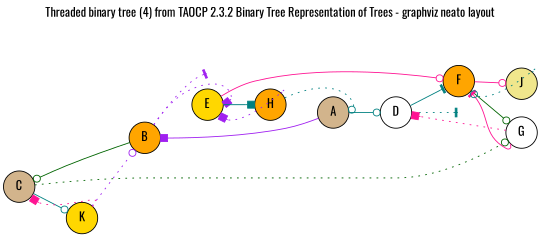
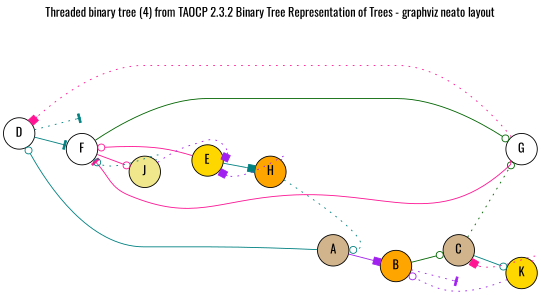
(459, 81) -> (82, 149)
(190, 90) -> (194, 144)
